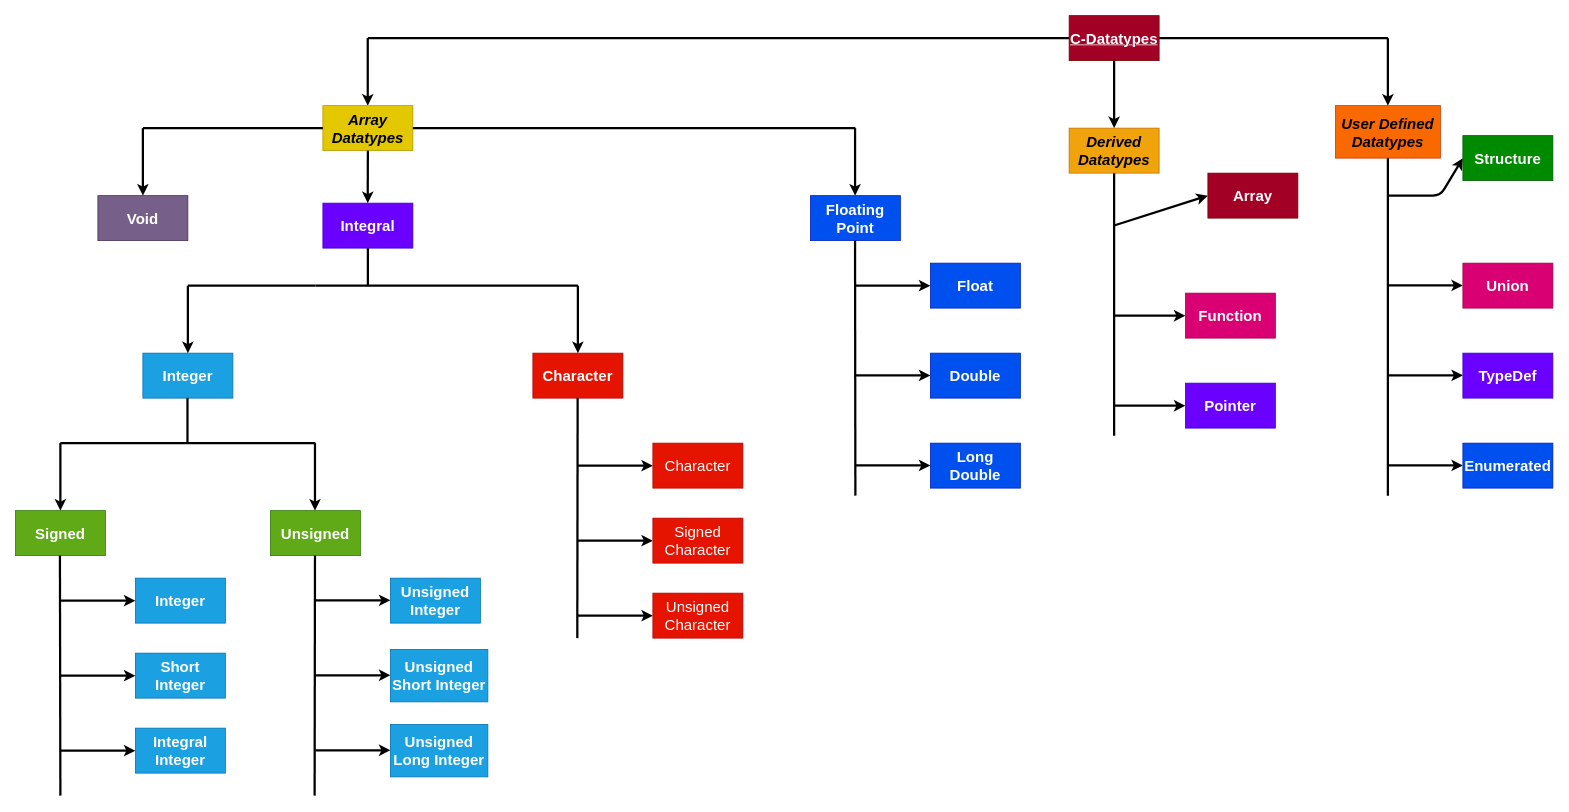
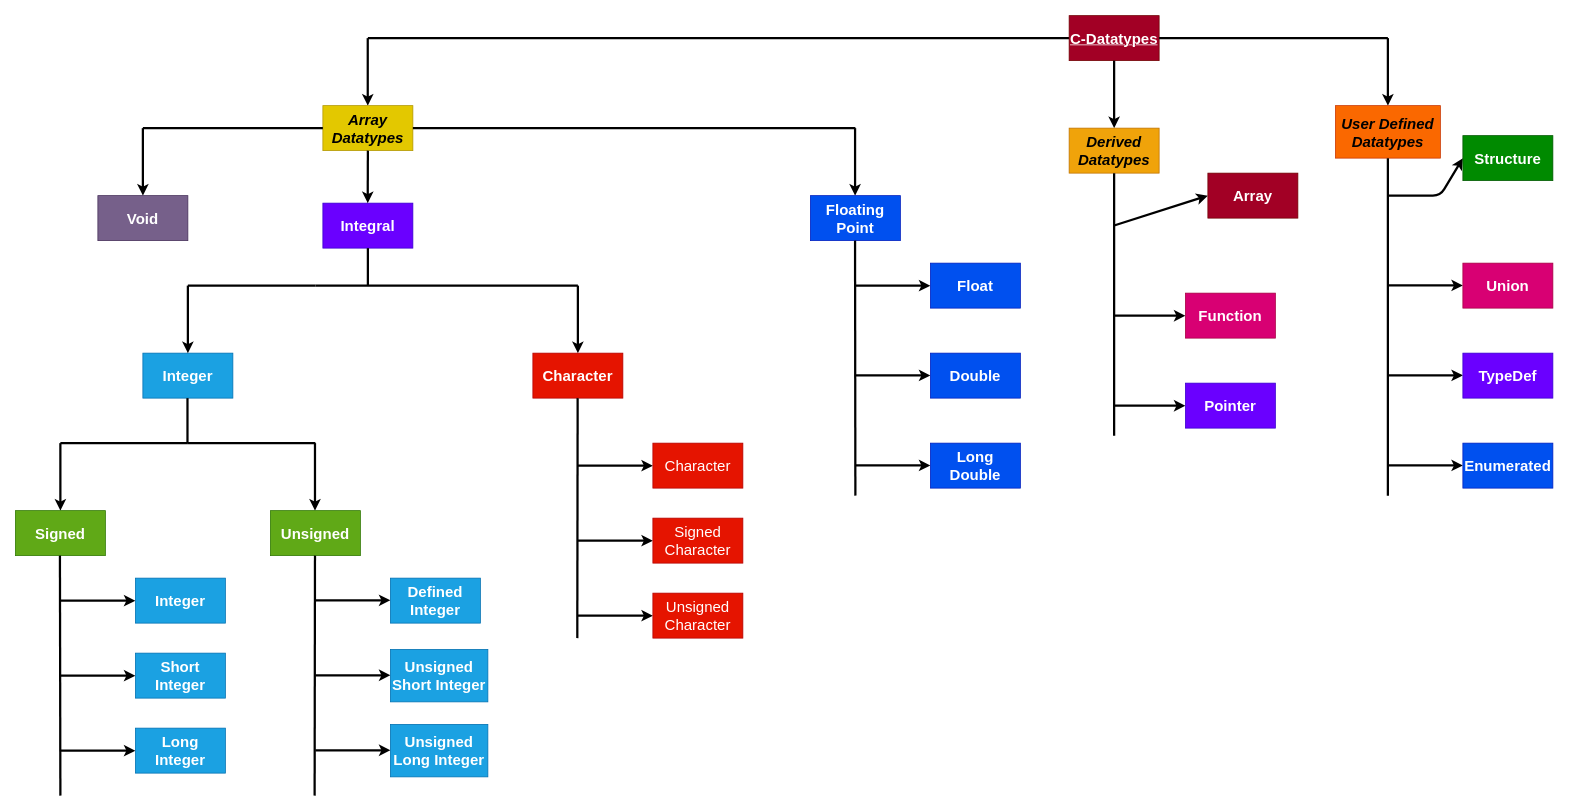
(435, 600) -> (435, 600)
(180, 750) -> (180, 750)
